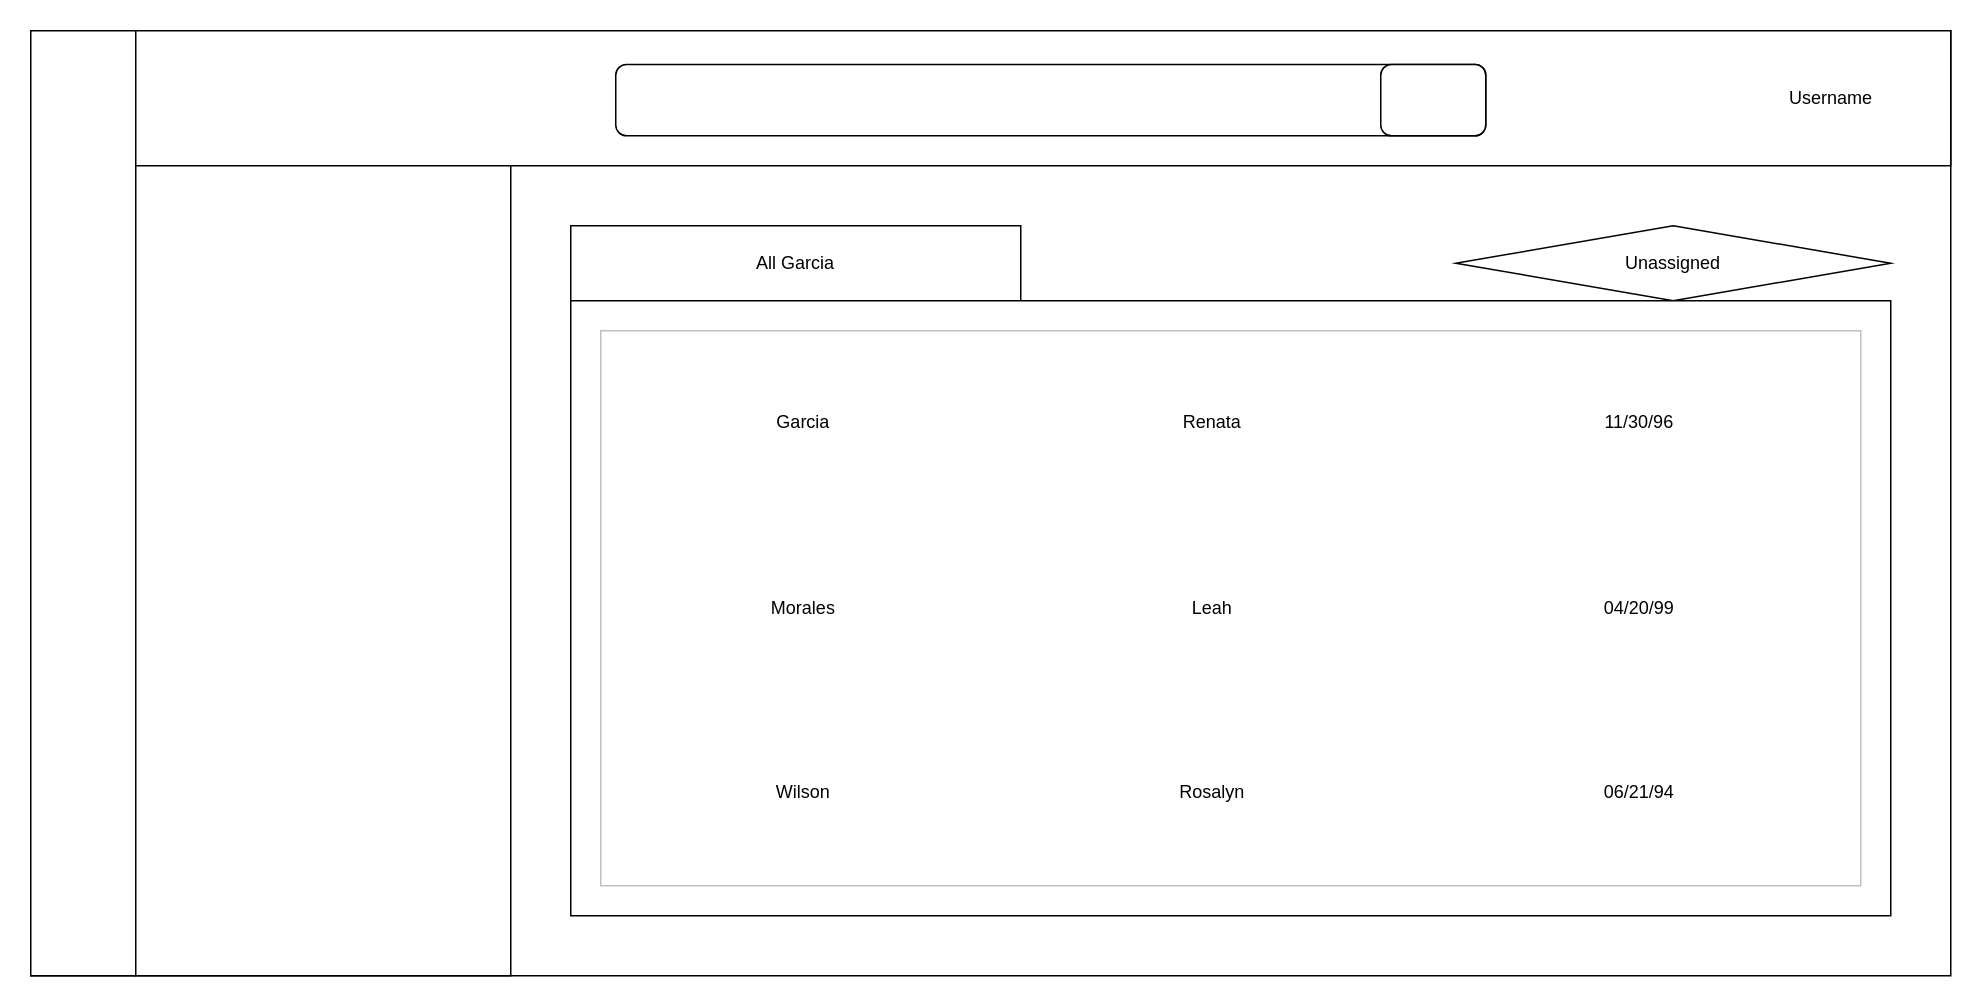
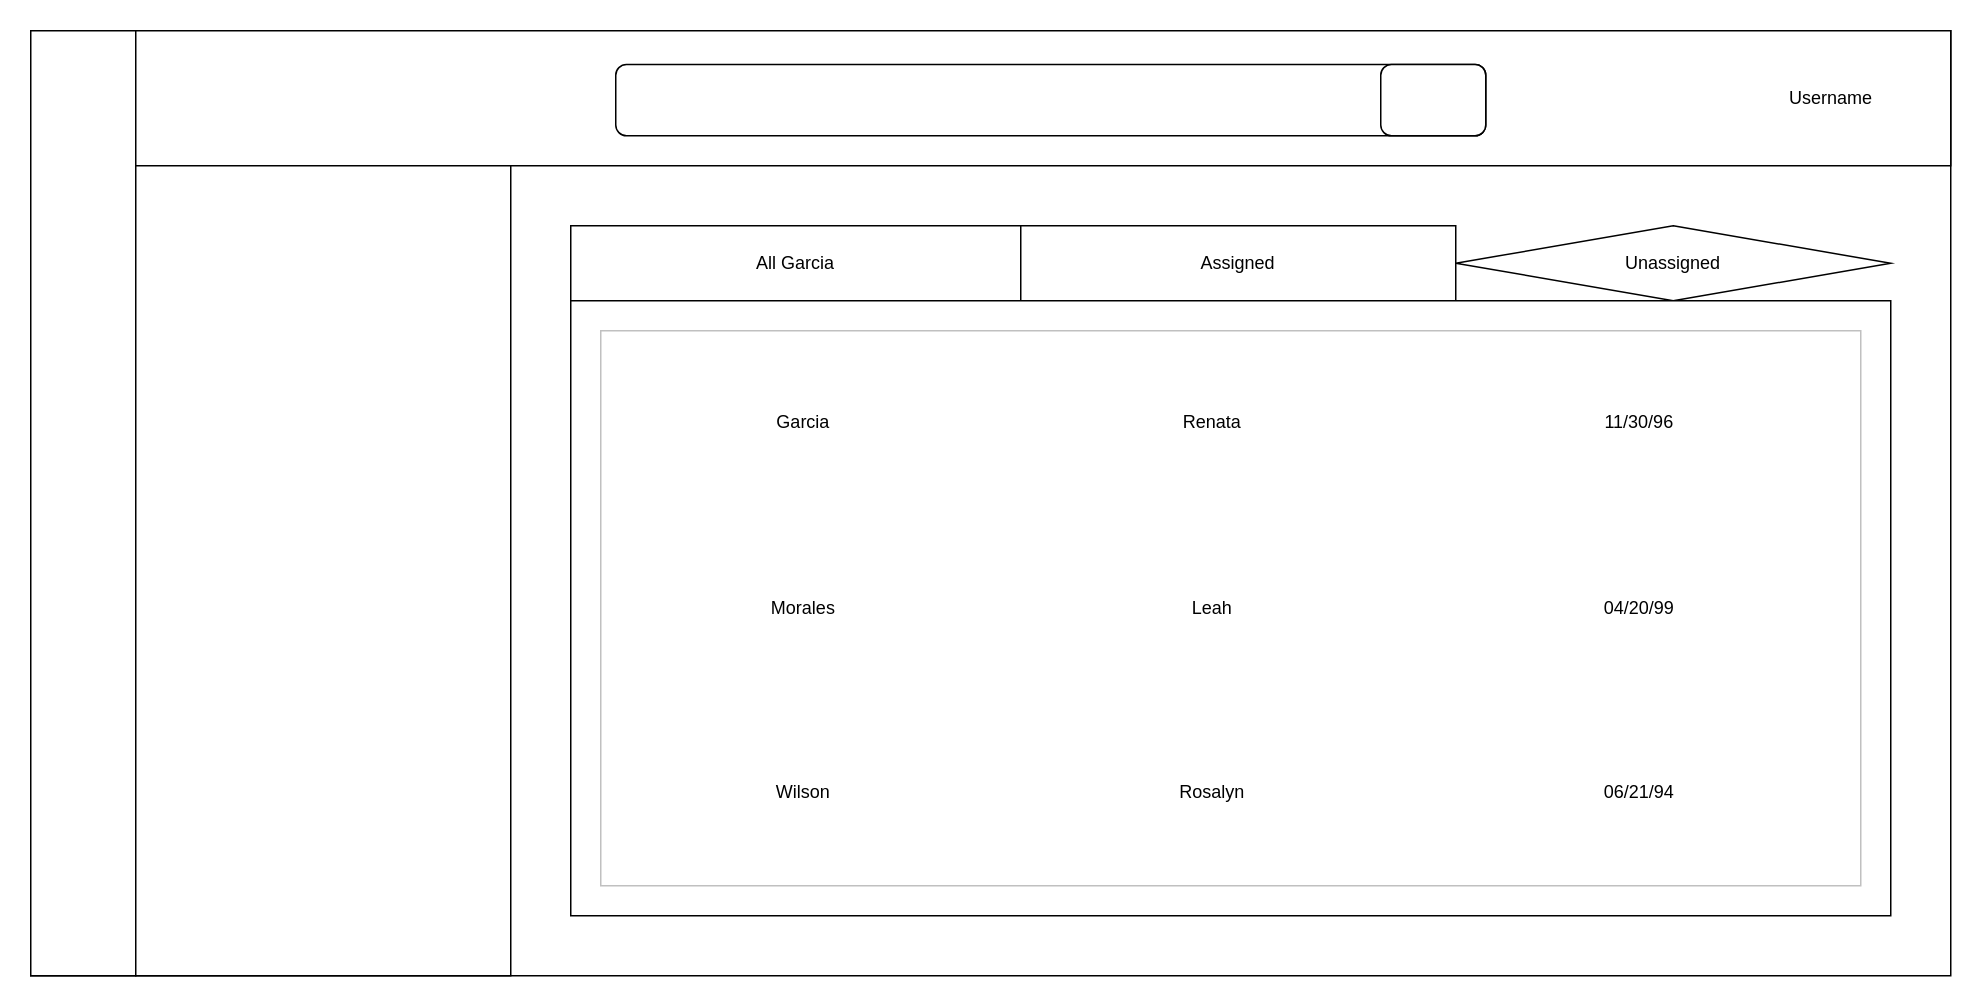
none -> (1238, 263)
